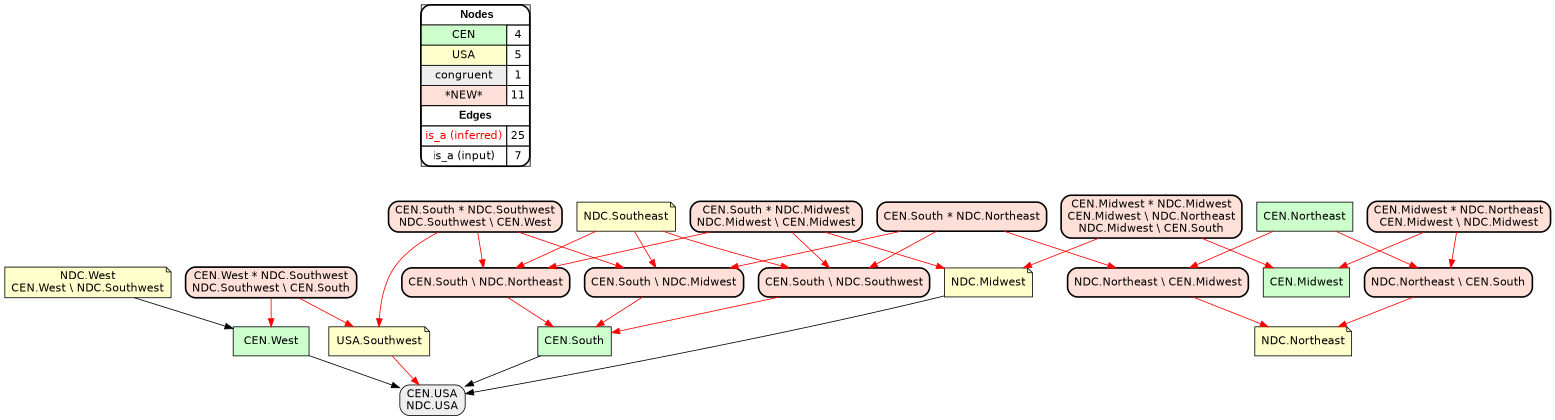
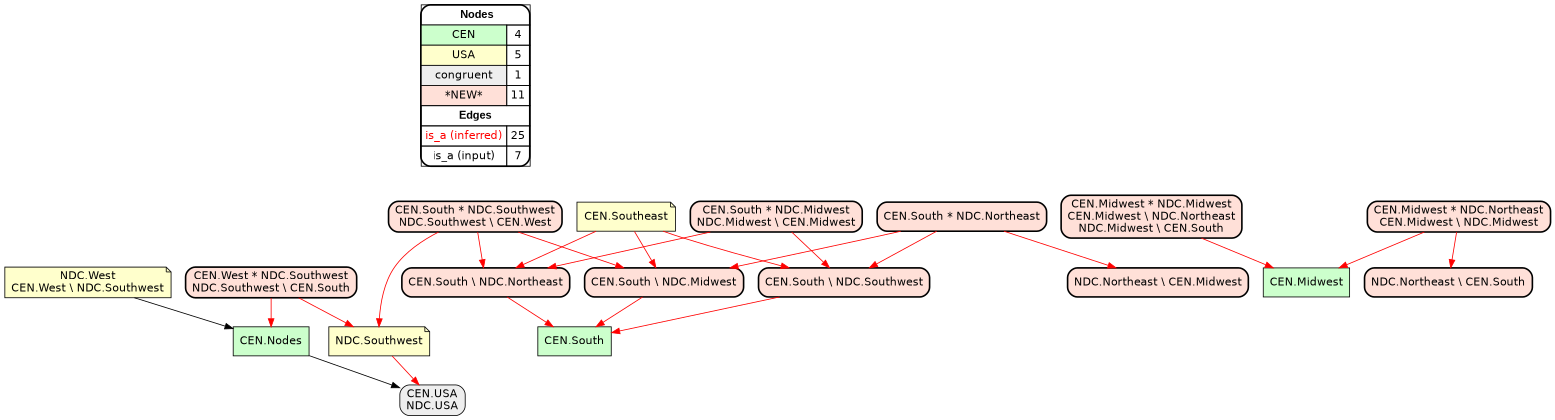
(626, 217) -> (626, 217)
(1305, 217) -> none
(989, 282) -> none
(271, 341) -> (271, 341)
(379, 341) -> (379, 341)
(1303, 341) -> none
(507, 370) -> none
